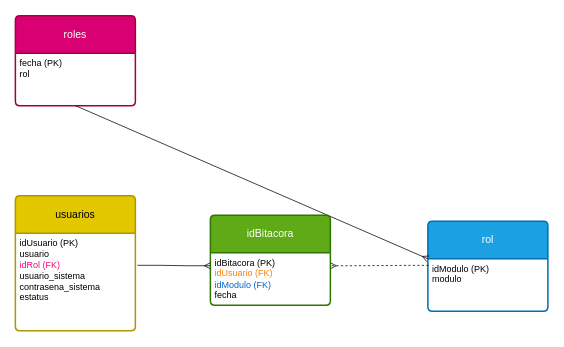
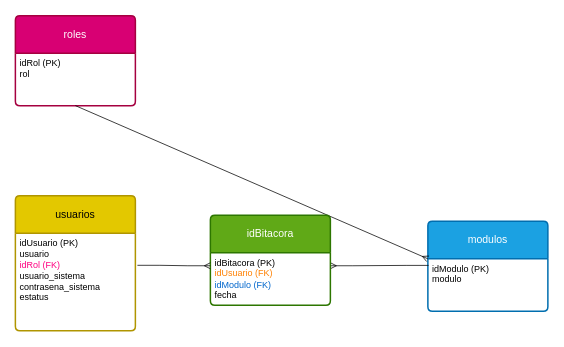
(44, 69) -> (42, 69)
(488, 240) -> (488, 240)
(379, 265) -> (379, 265)
